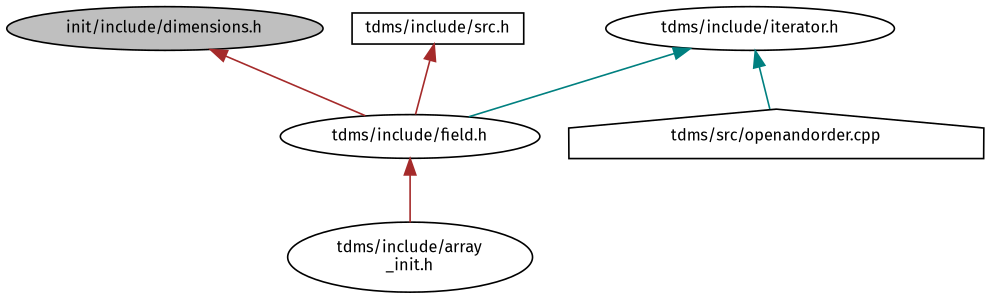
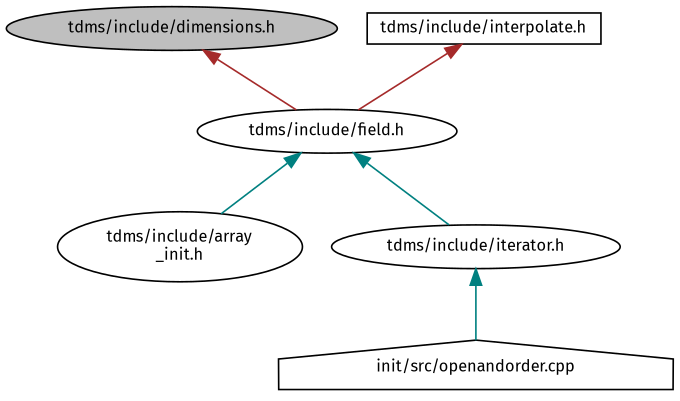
(165, 29) -> (172, 29)
(438, 29) -> (484, 29)
(572, 85) -> (408, 194)
(776, 136) -> (476, 367)
(410, 199) -> (254, 189)
